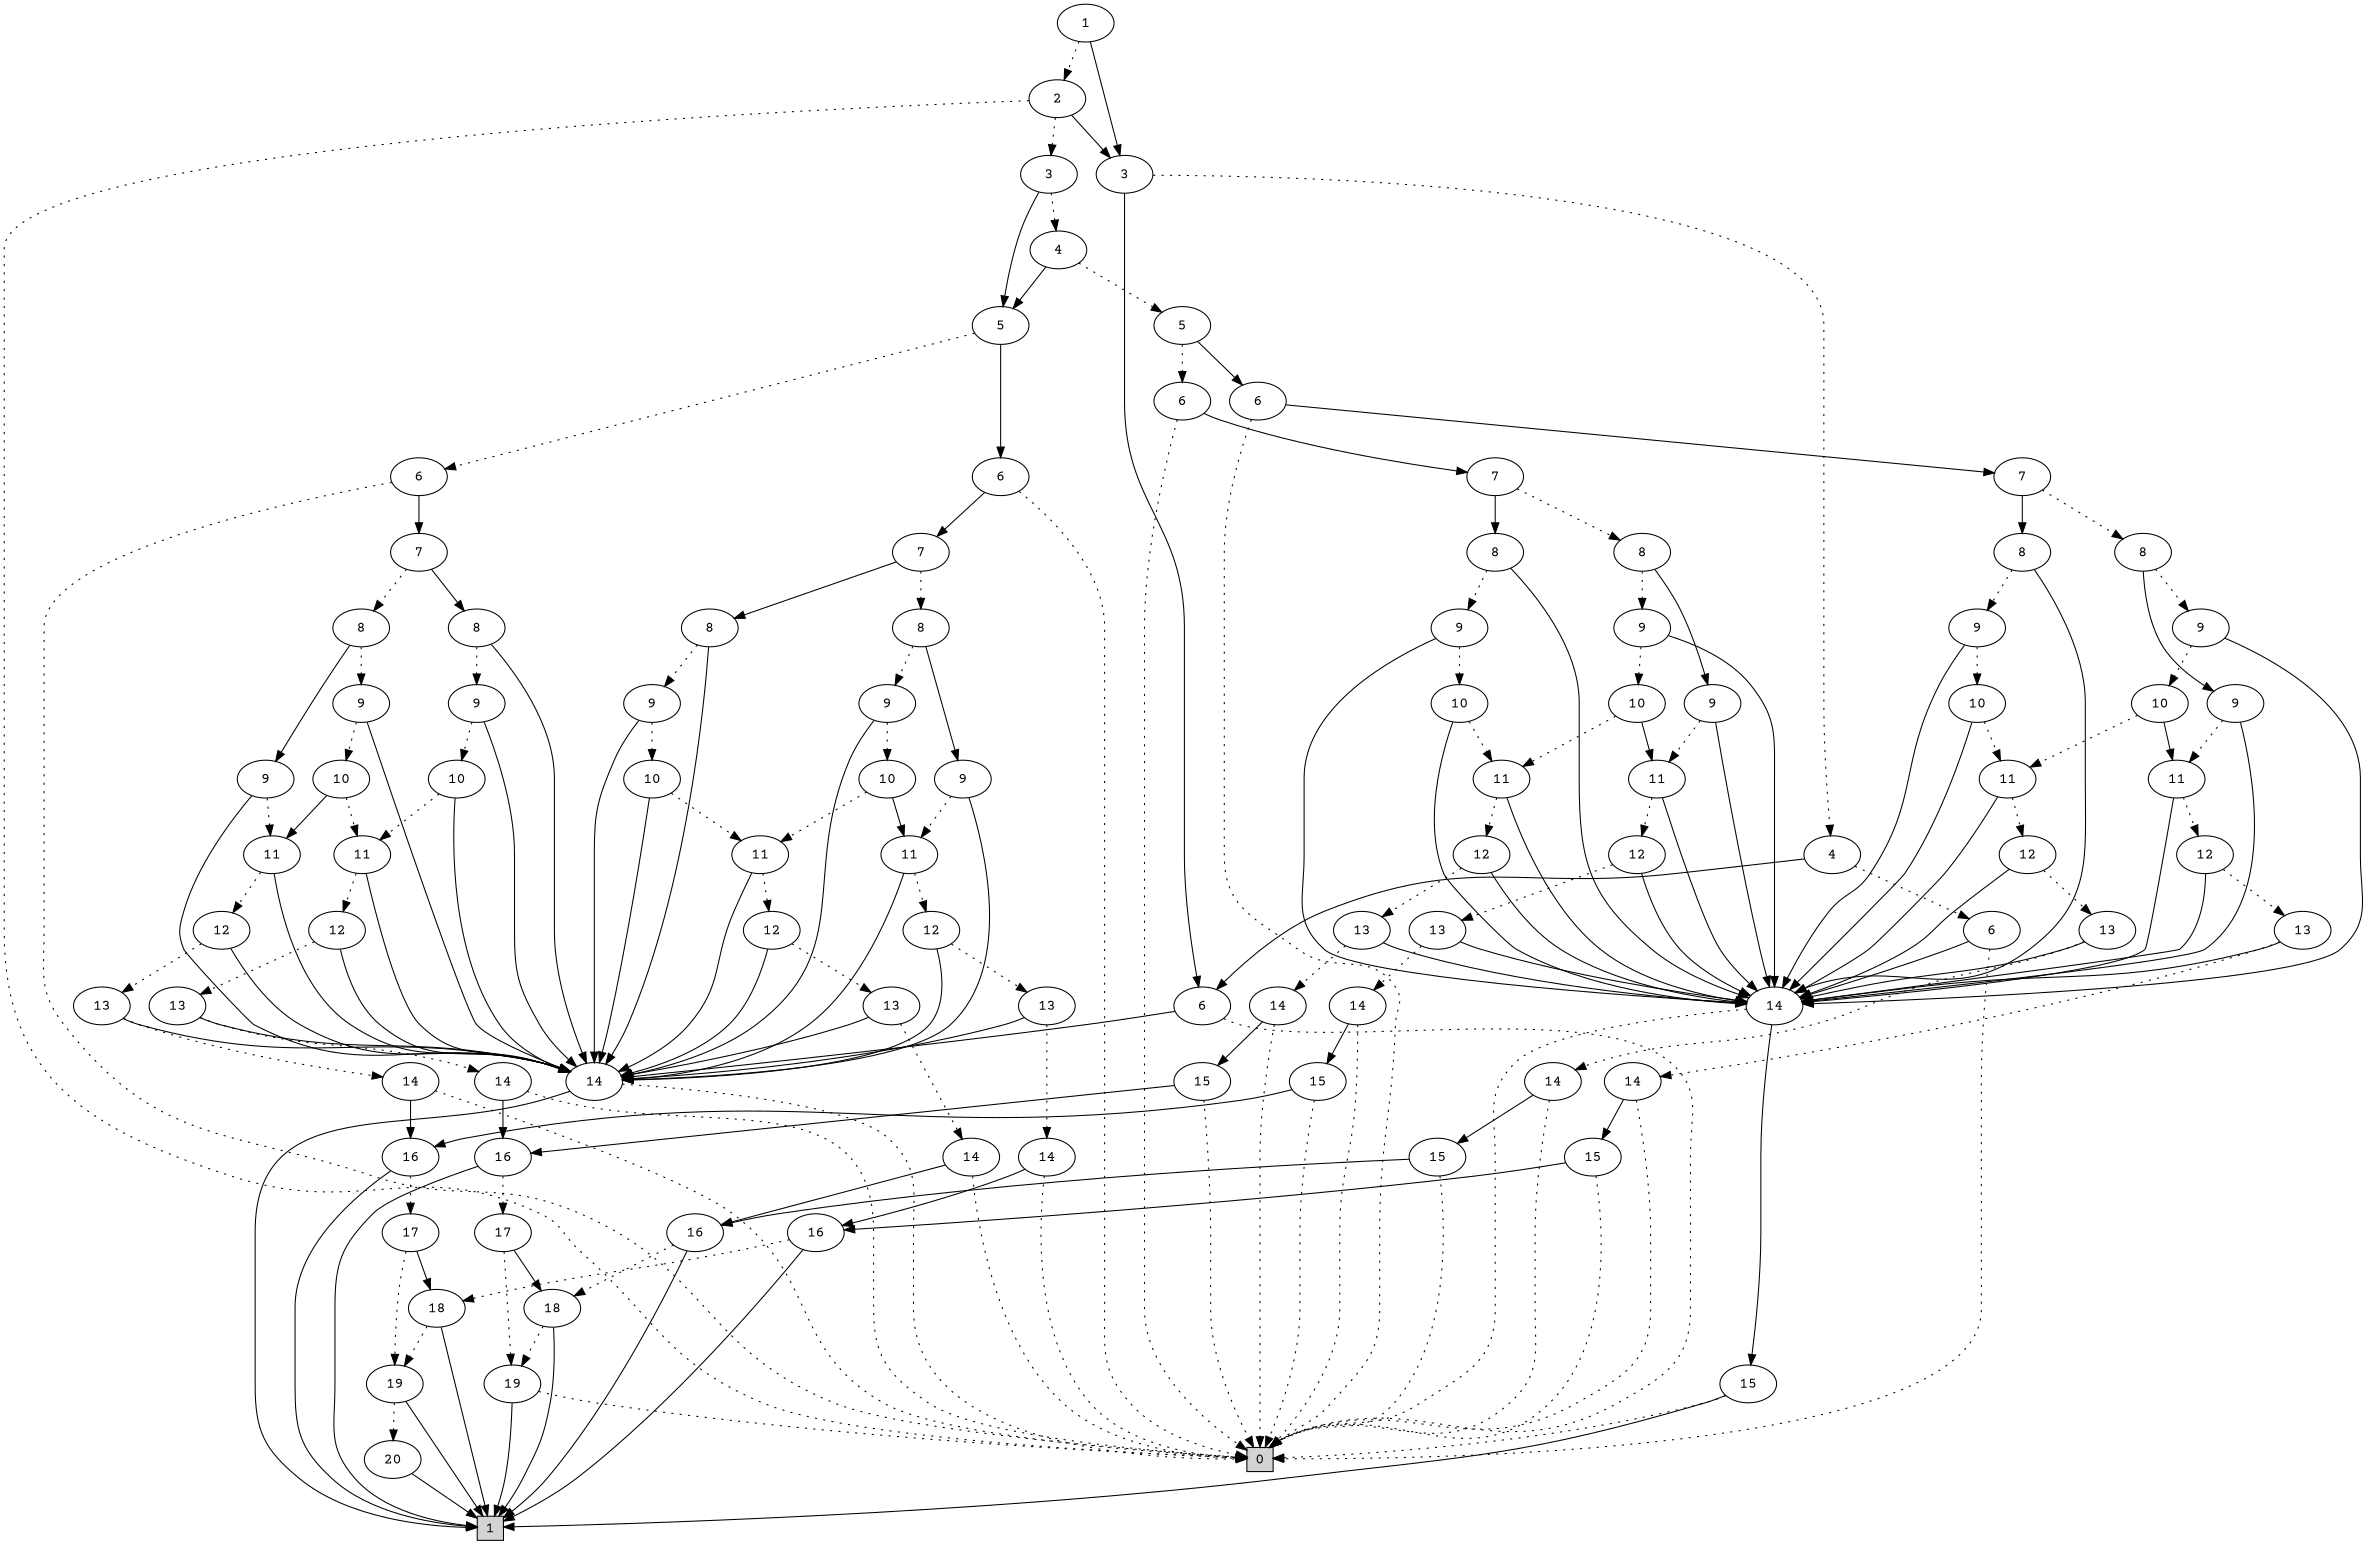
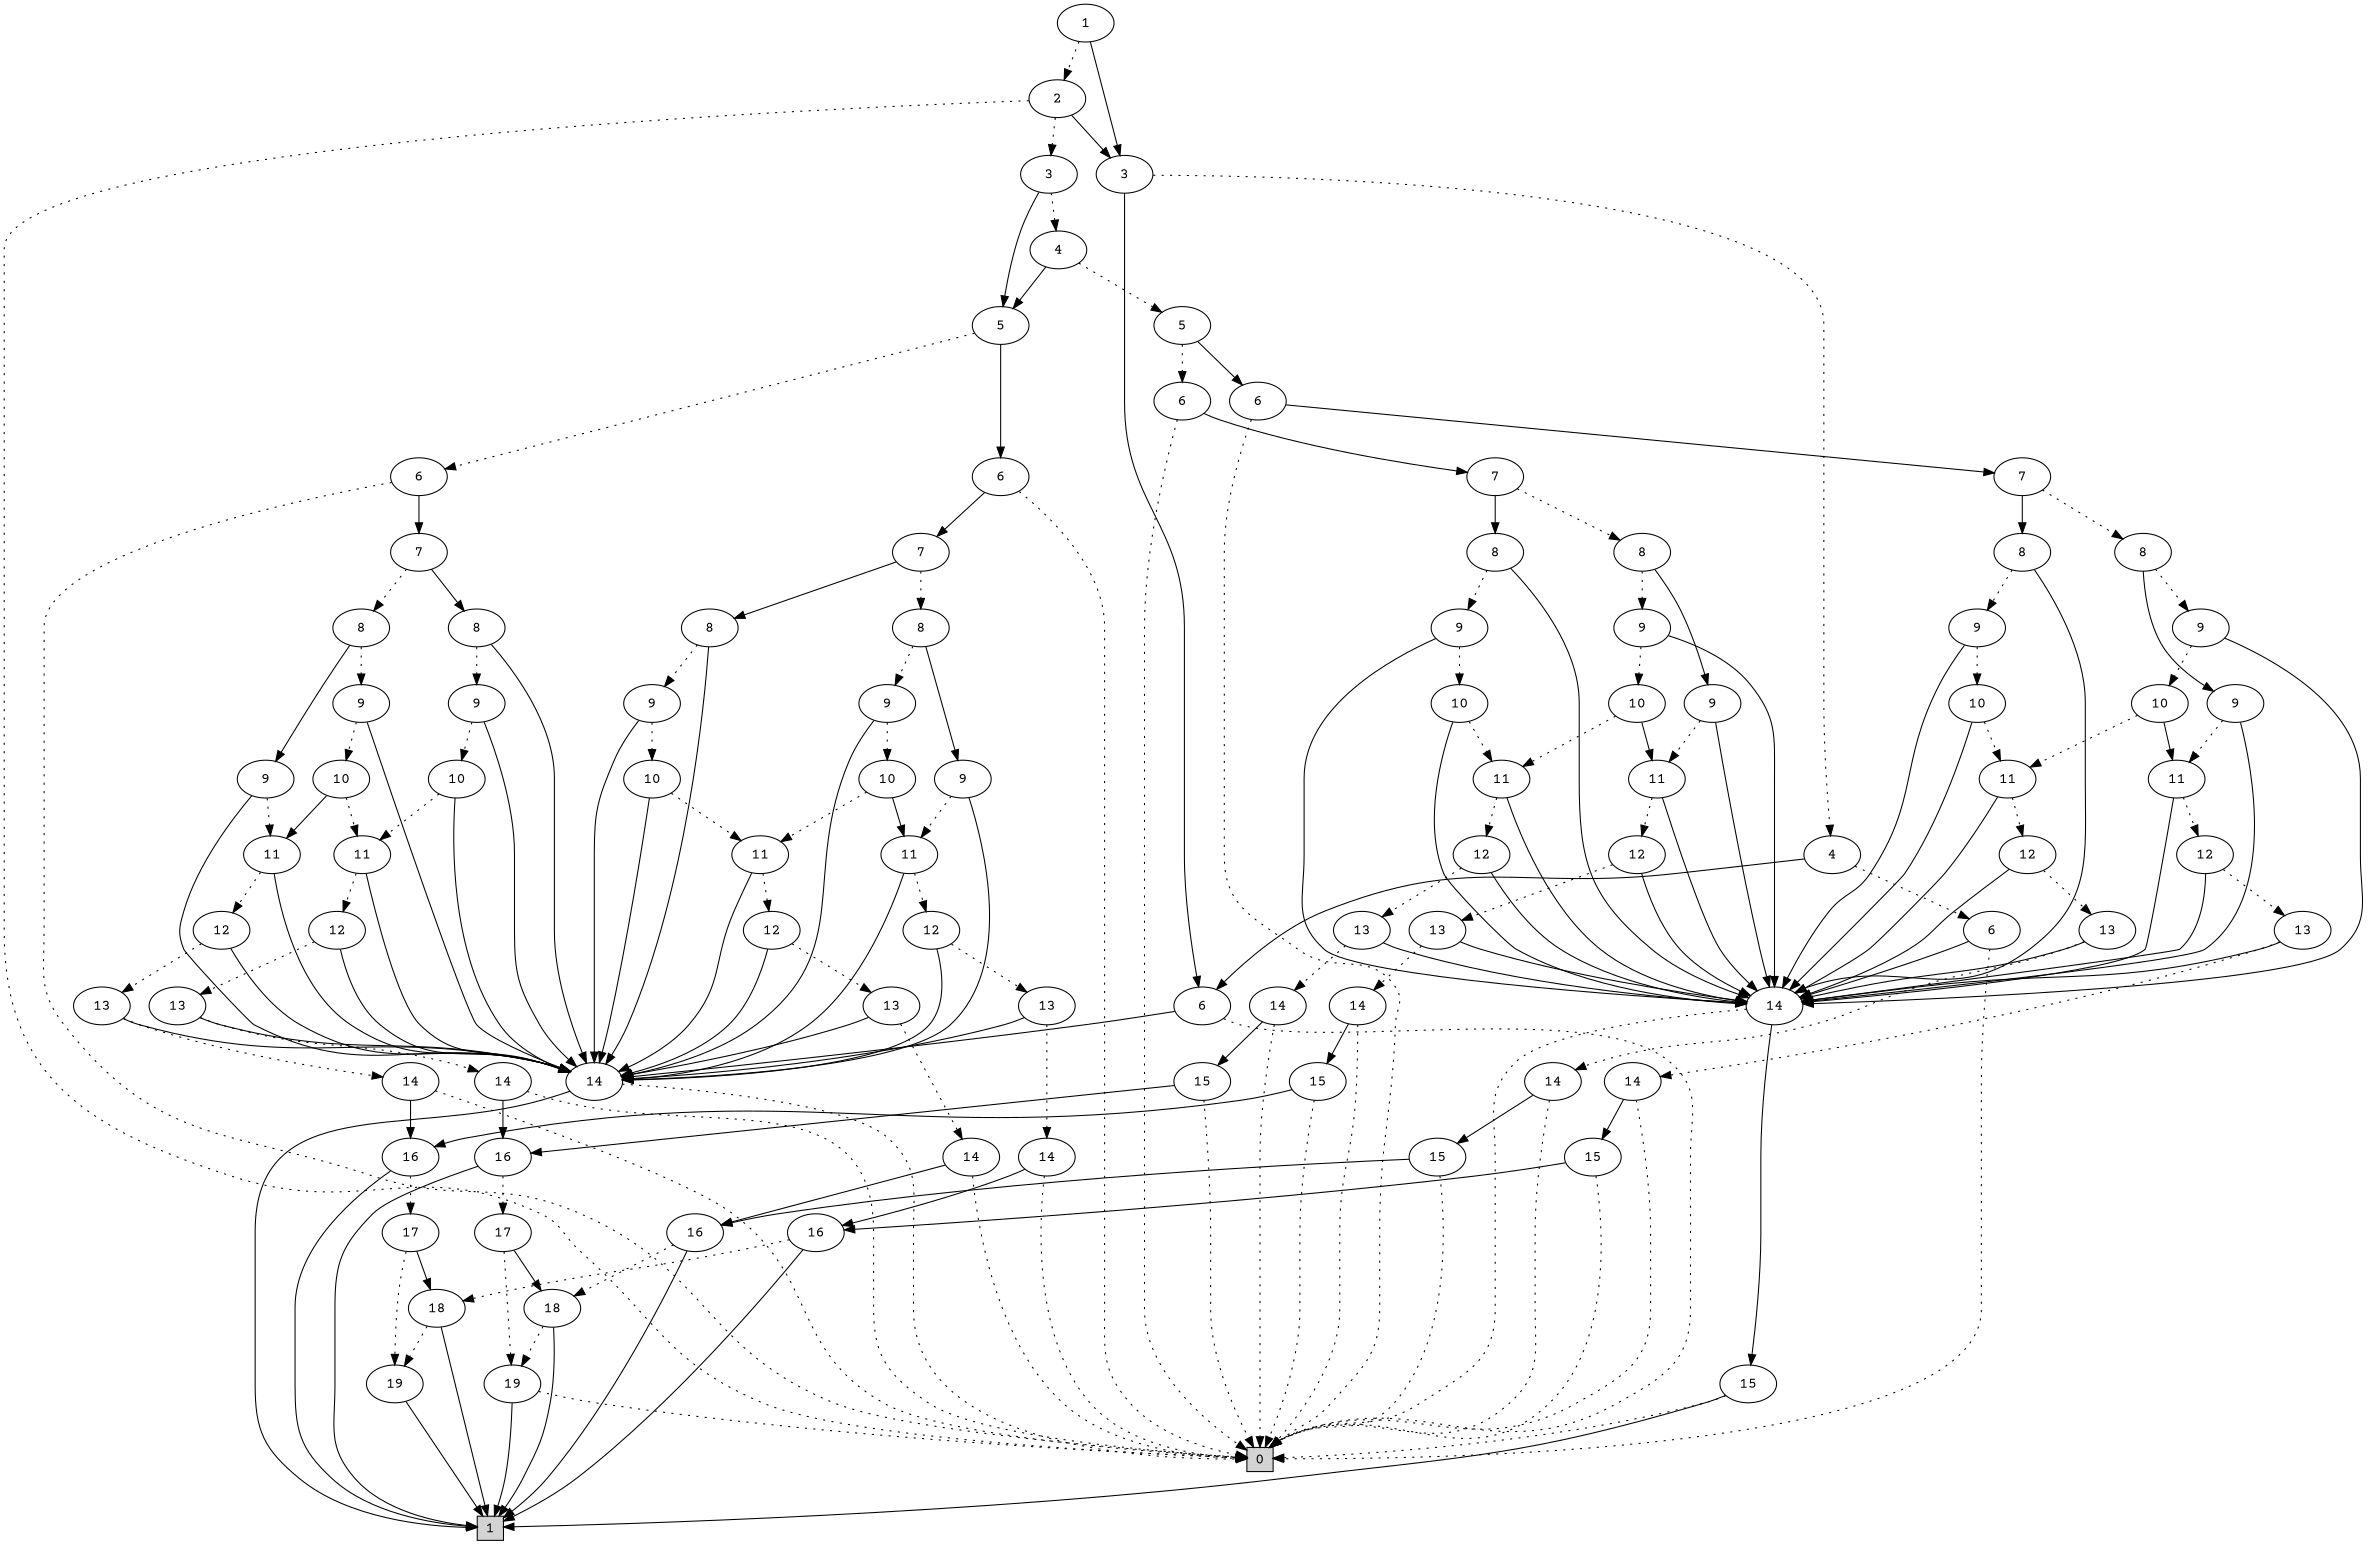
(393, 1459) -> none
